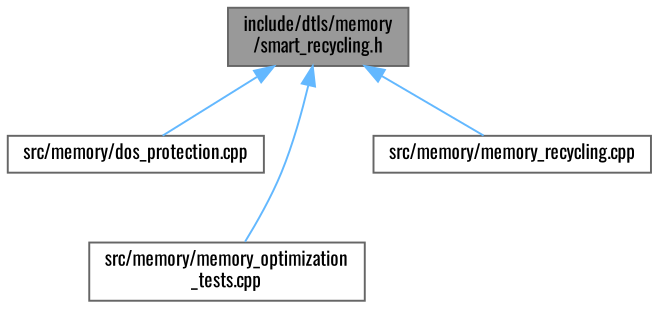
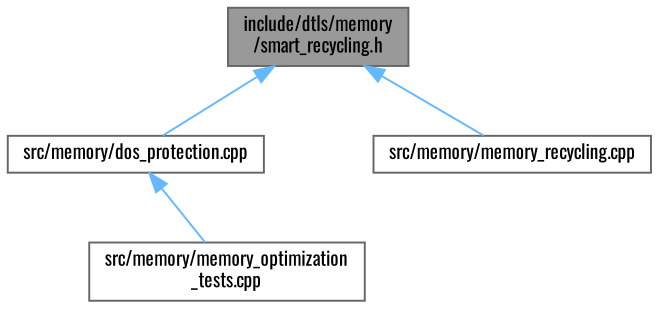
(284, 166) -> (183, 215)
